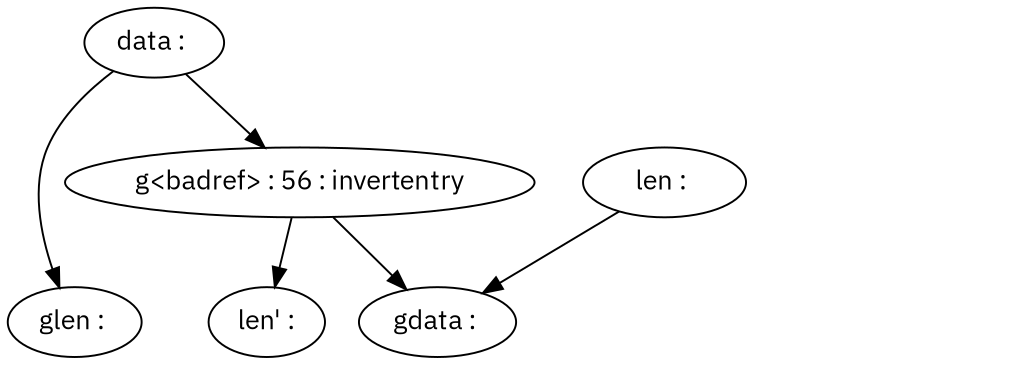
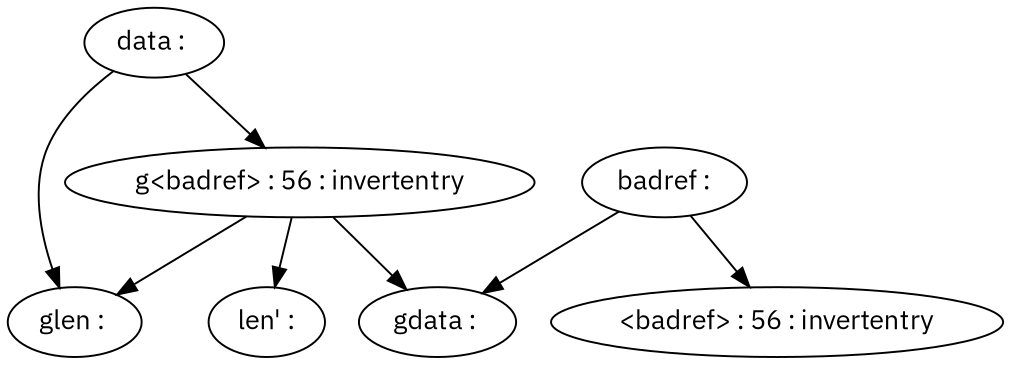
(665, 182) -> (665, 182)
none -> (190, 250)
none -> (777, 322)
